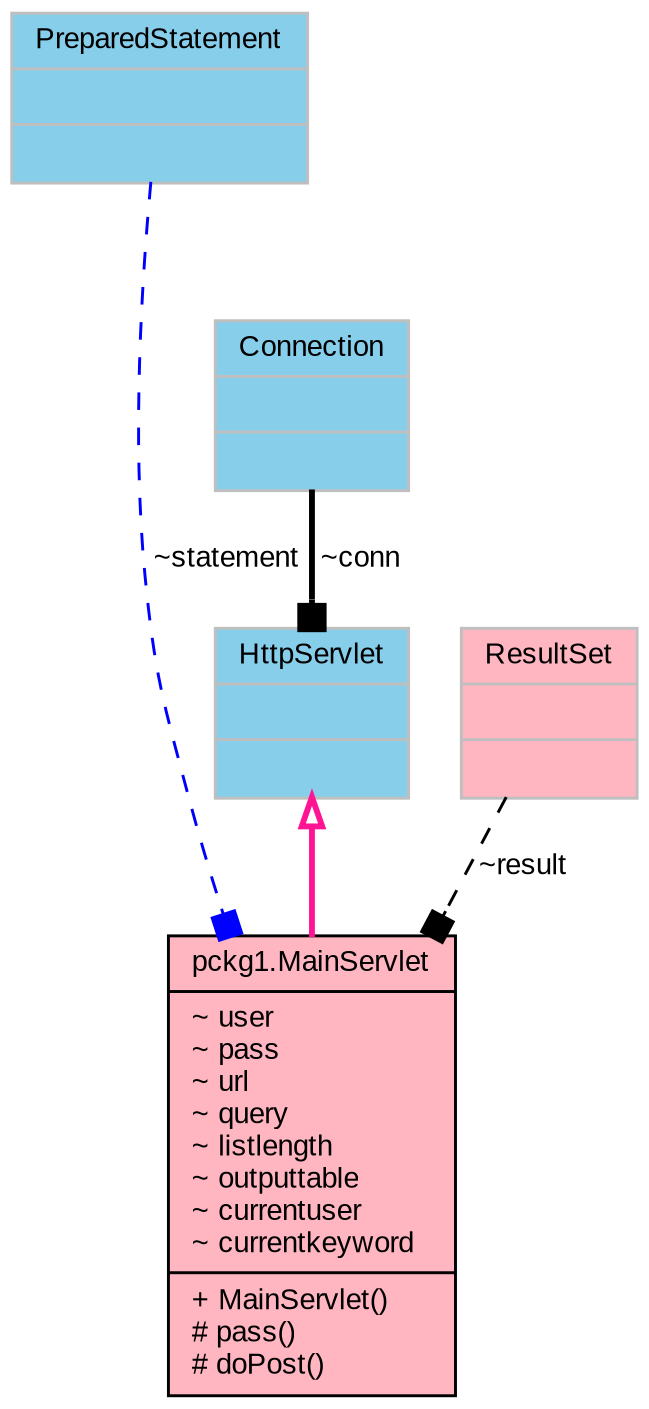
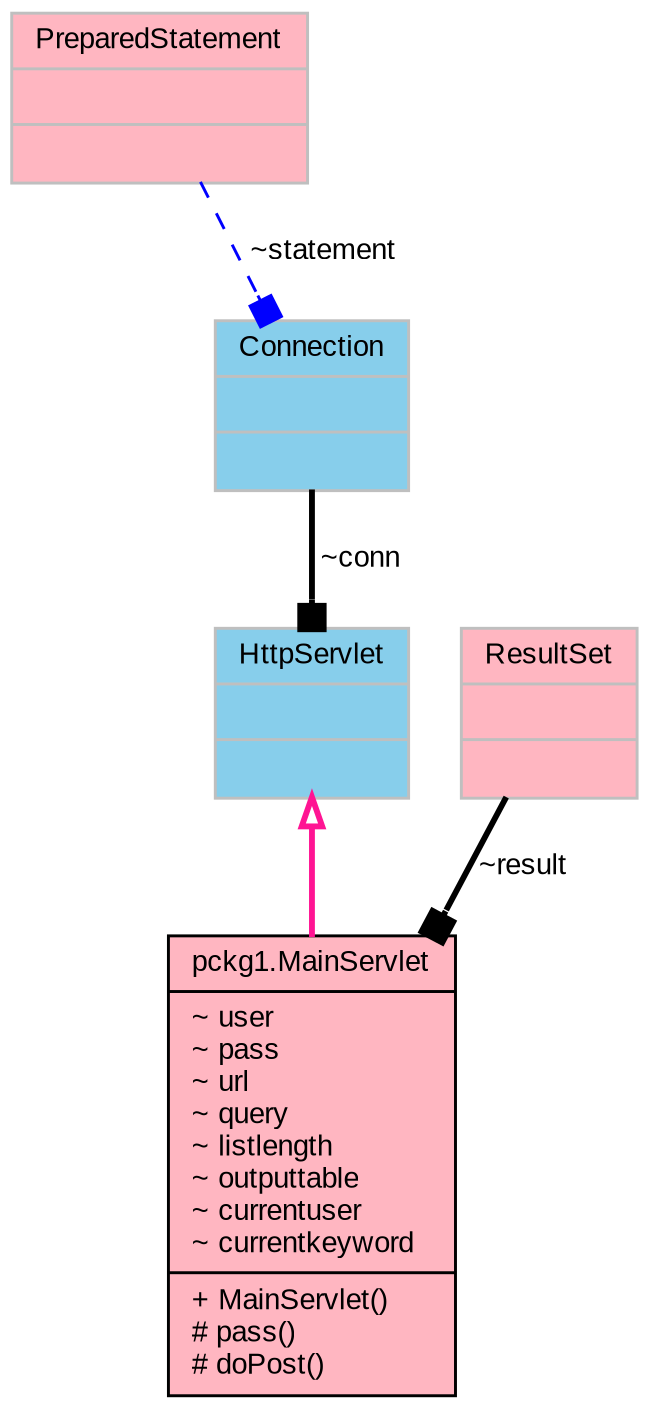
(160, 98) -> (160, 98)
(143, 550) -> (229, 239)
(476, 854) -> (476, 854)
